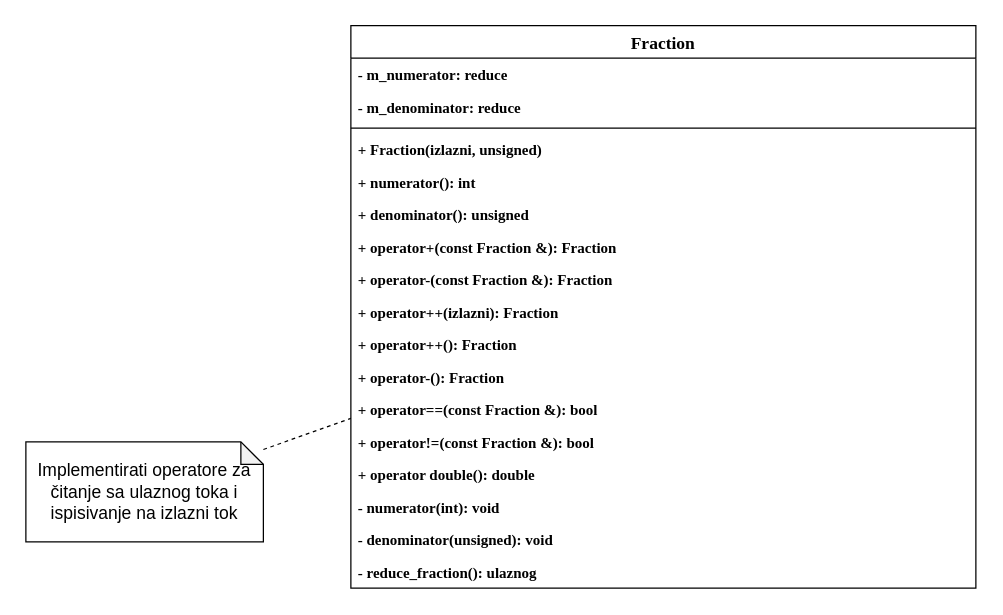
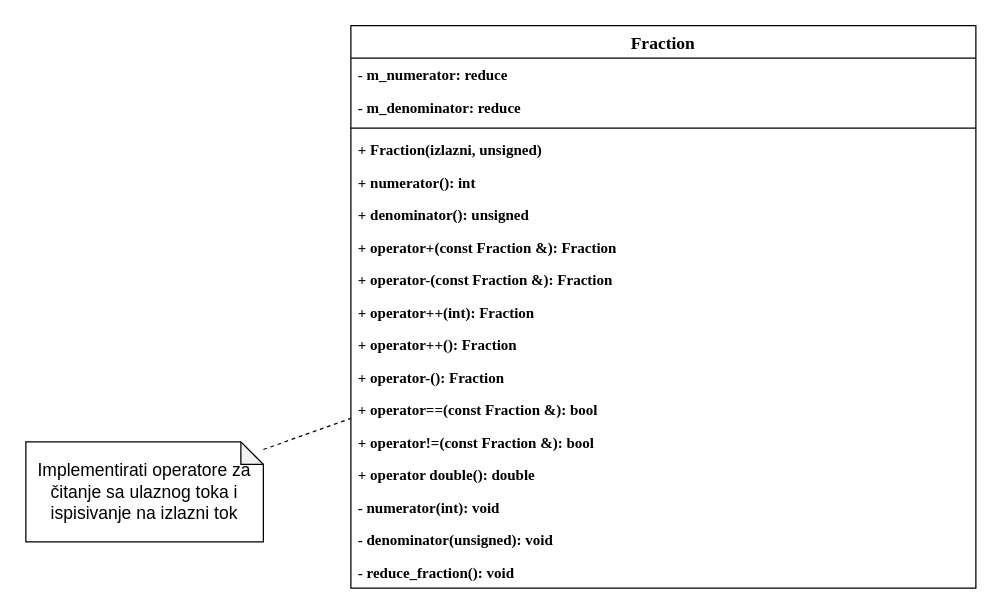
(474, 313) -> (461, 313)
(465, 573) -> (453, 573)
